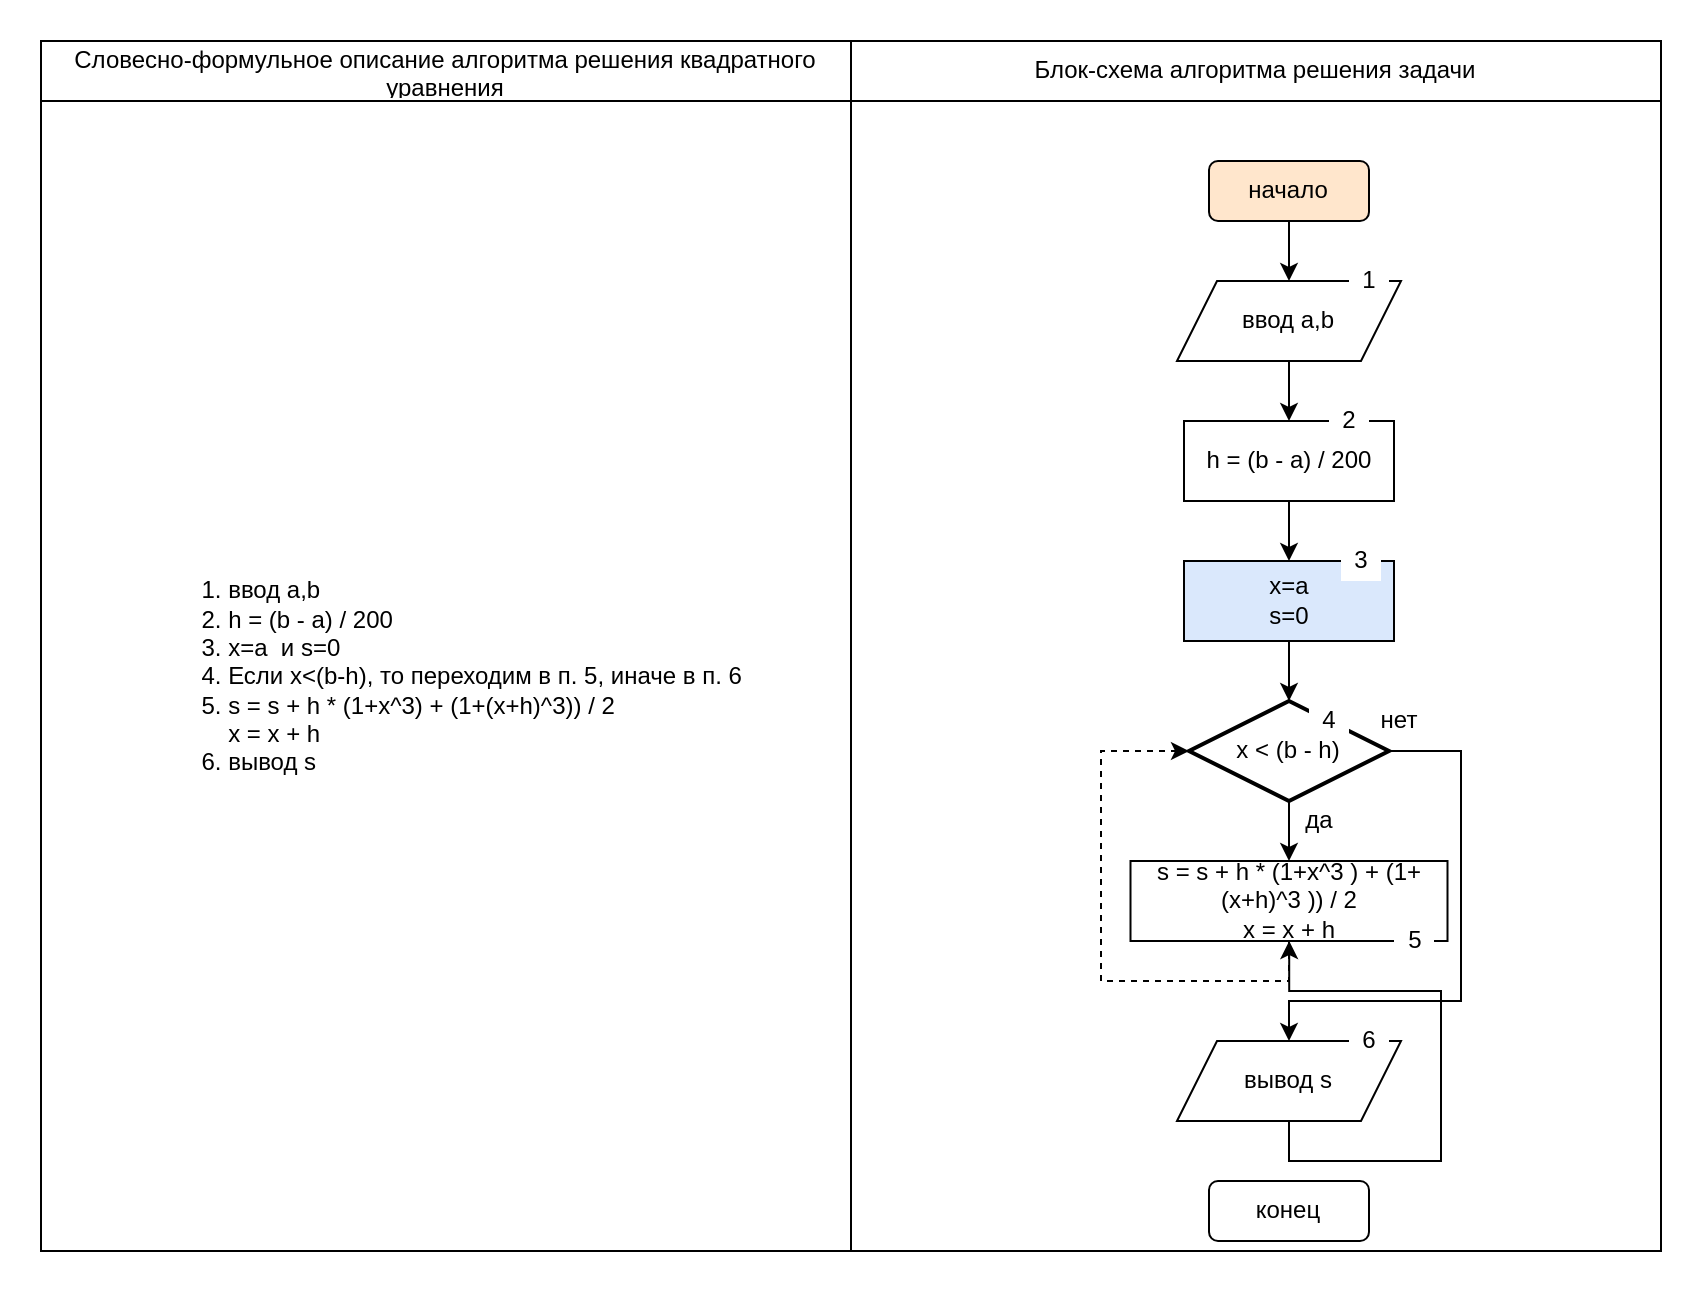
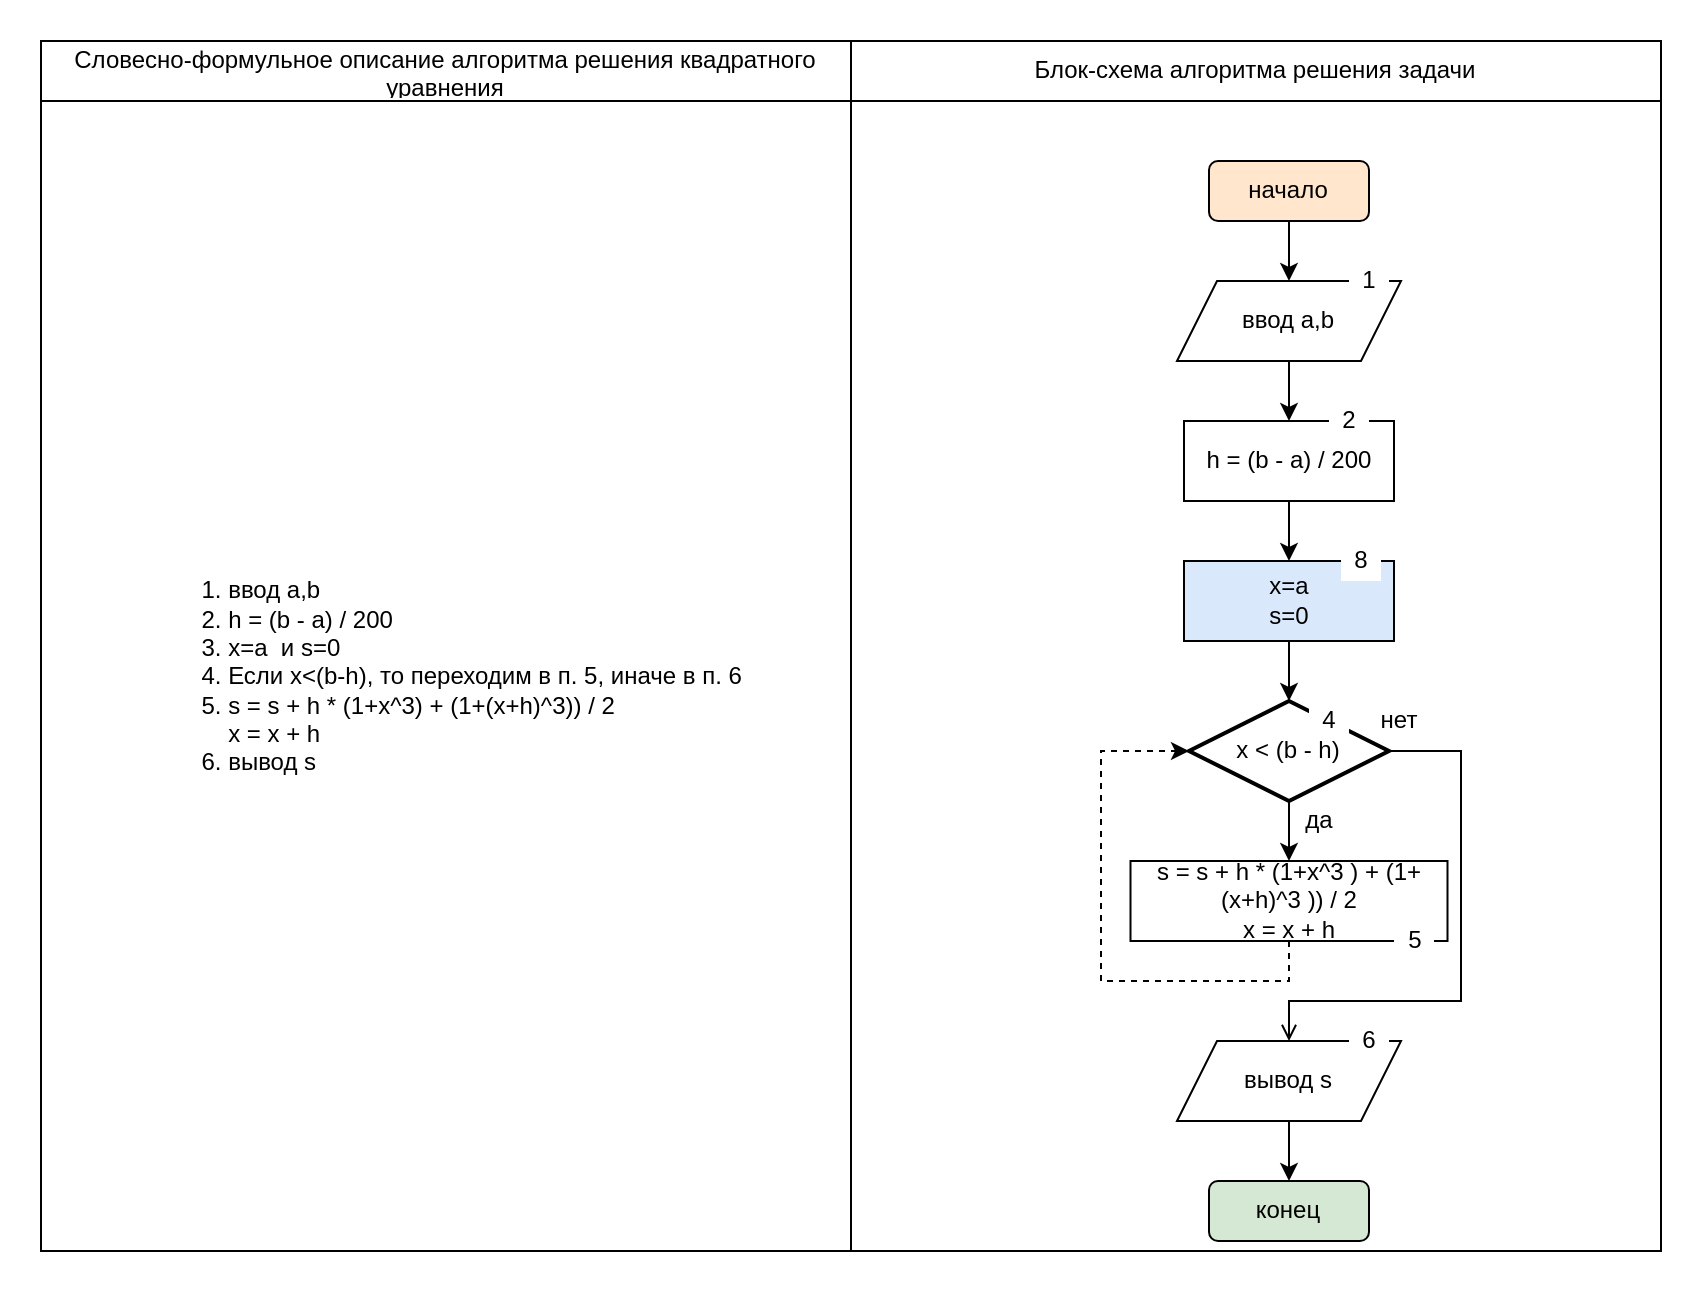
(1362, 561) -> (1362, 561)
(1289, 1026) -> (1289, 1029)
(1441, 1075) -> (1289, 1163)
(1289, 1211) -> (1289, 1211)
